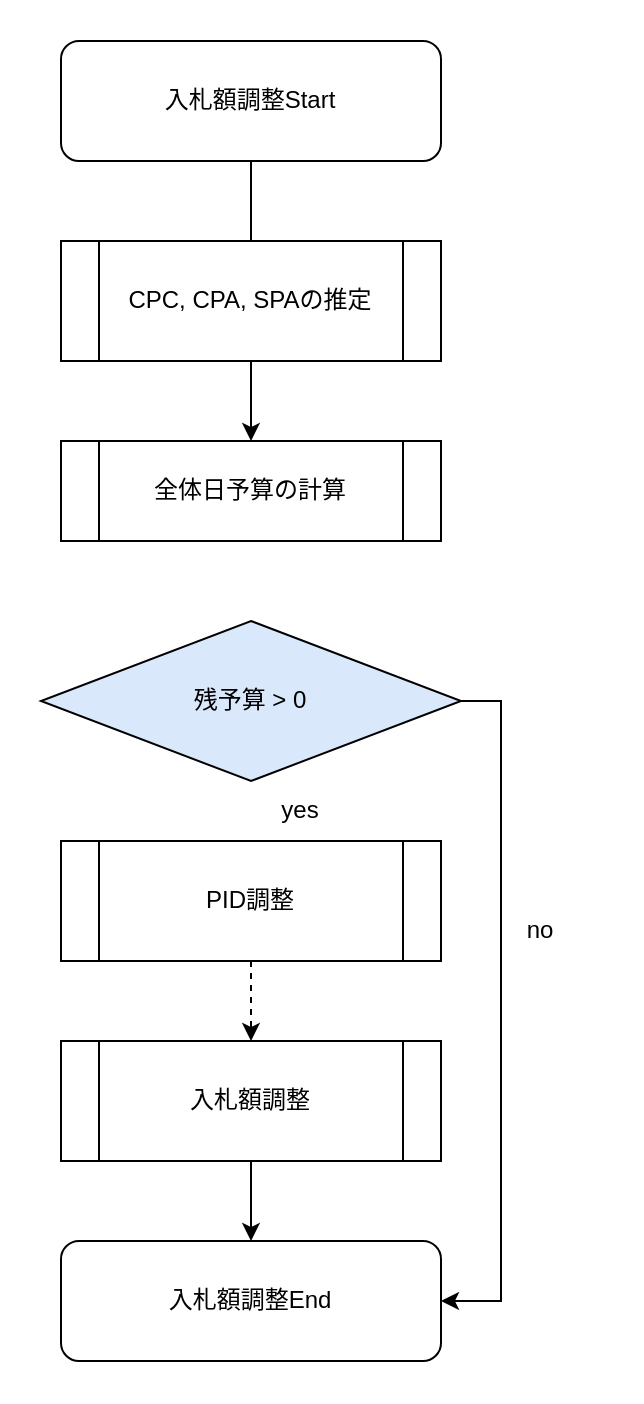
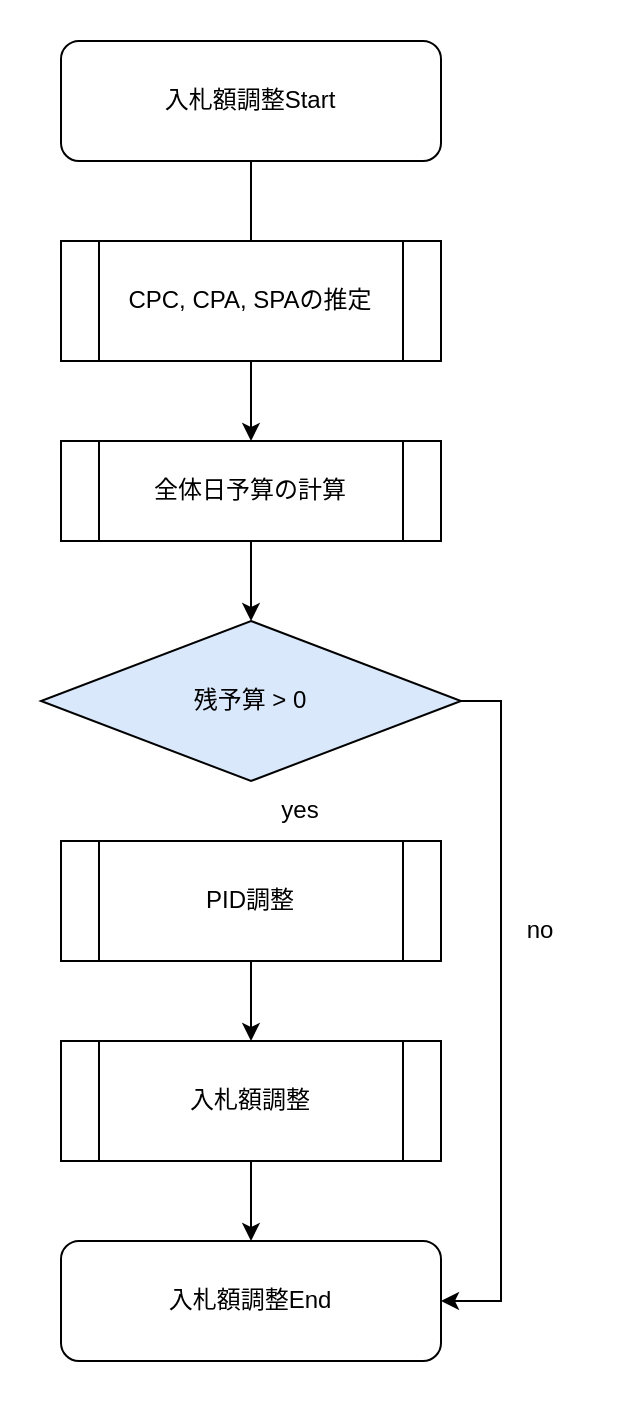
none -> (251, 574)
(251, 993) -> (251, 993)
